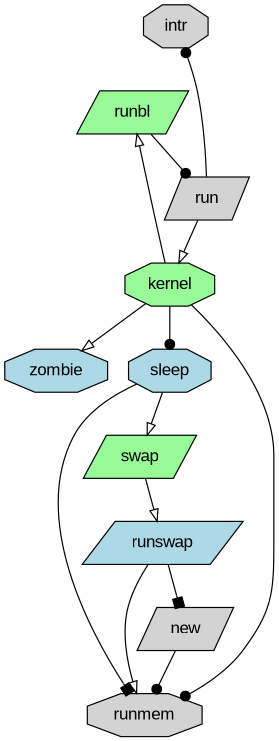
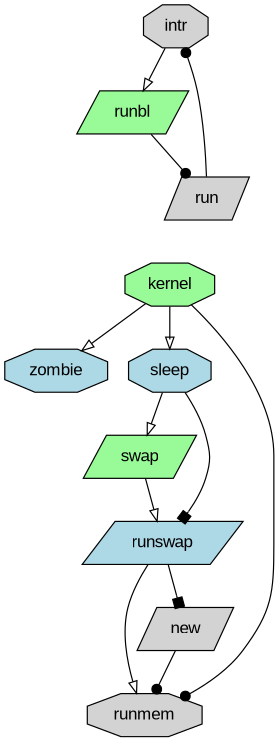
(152, 205) -> (157, 64)
(191, 236) -> none
(170, 323) -> (170, 323)
(60, 524) -> (209, 452)
